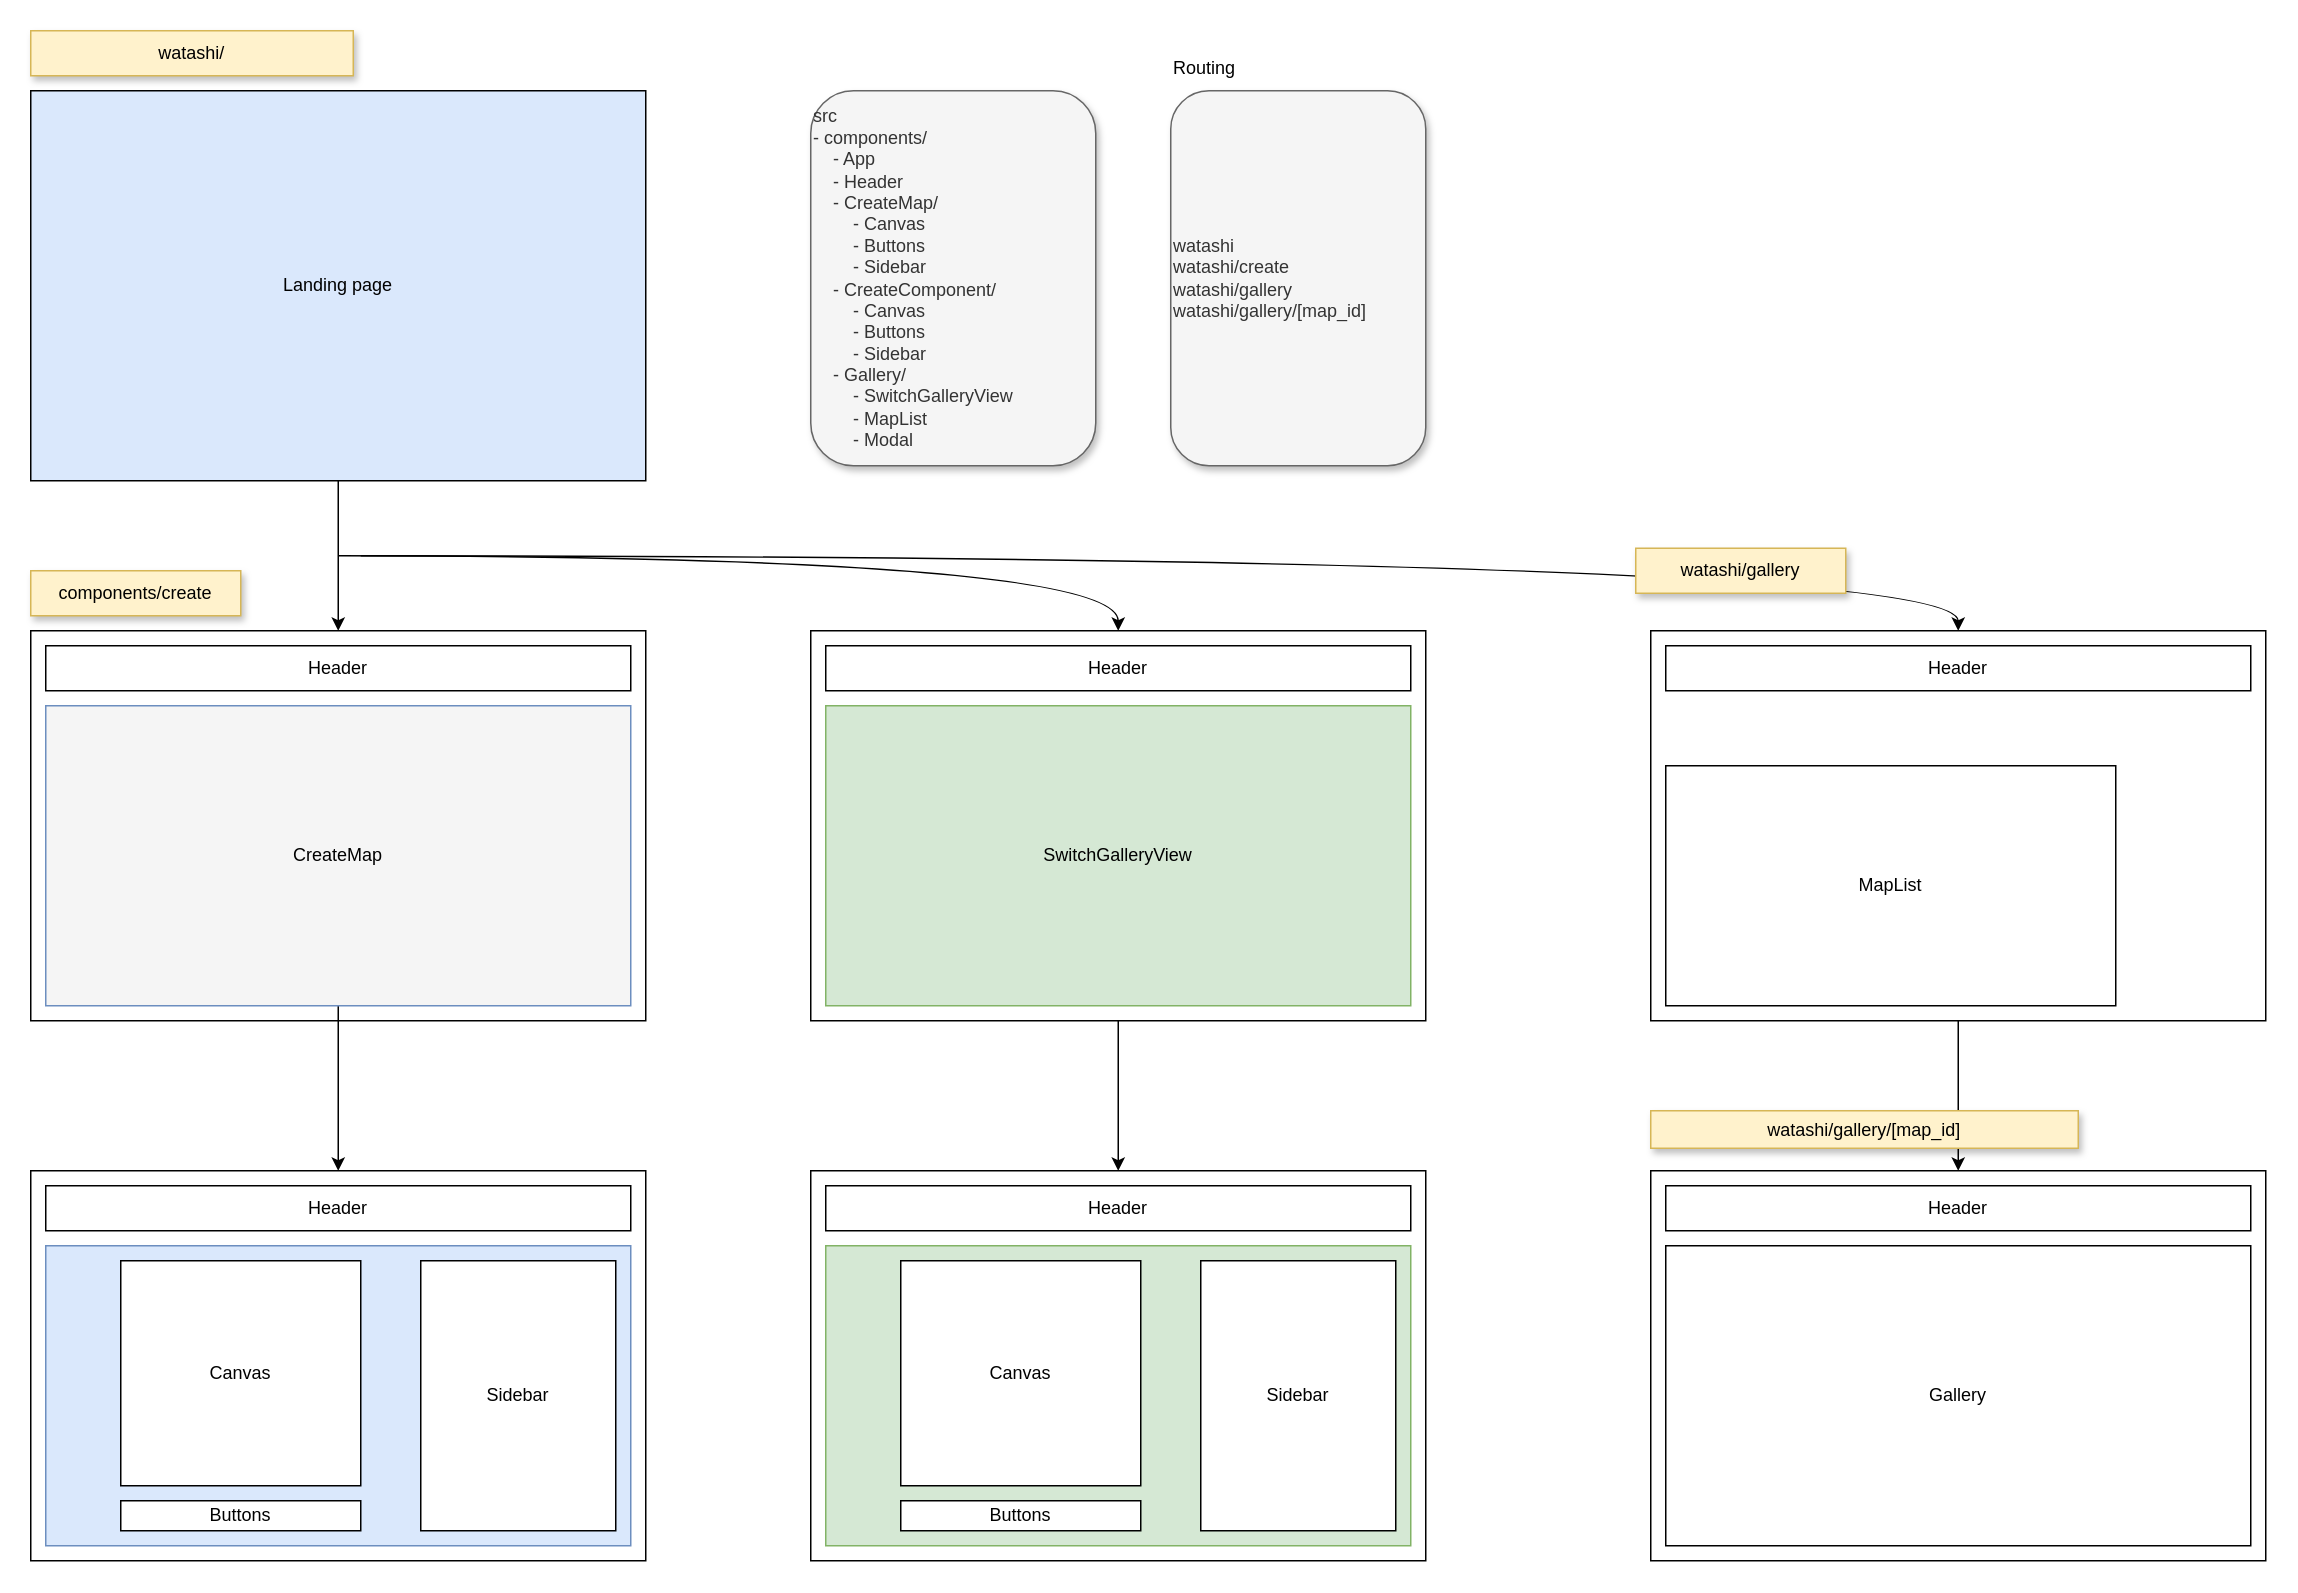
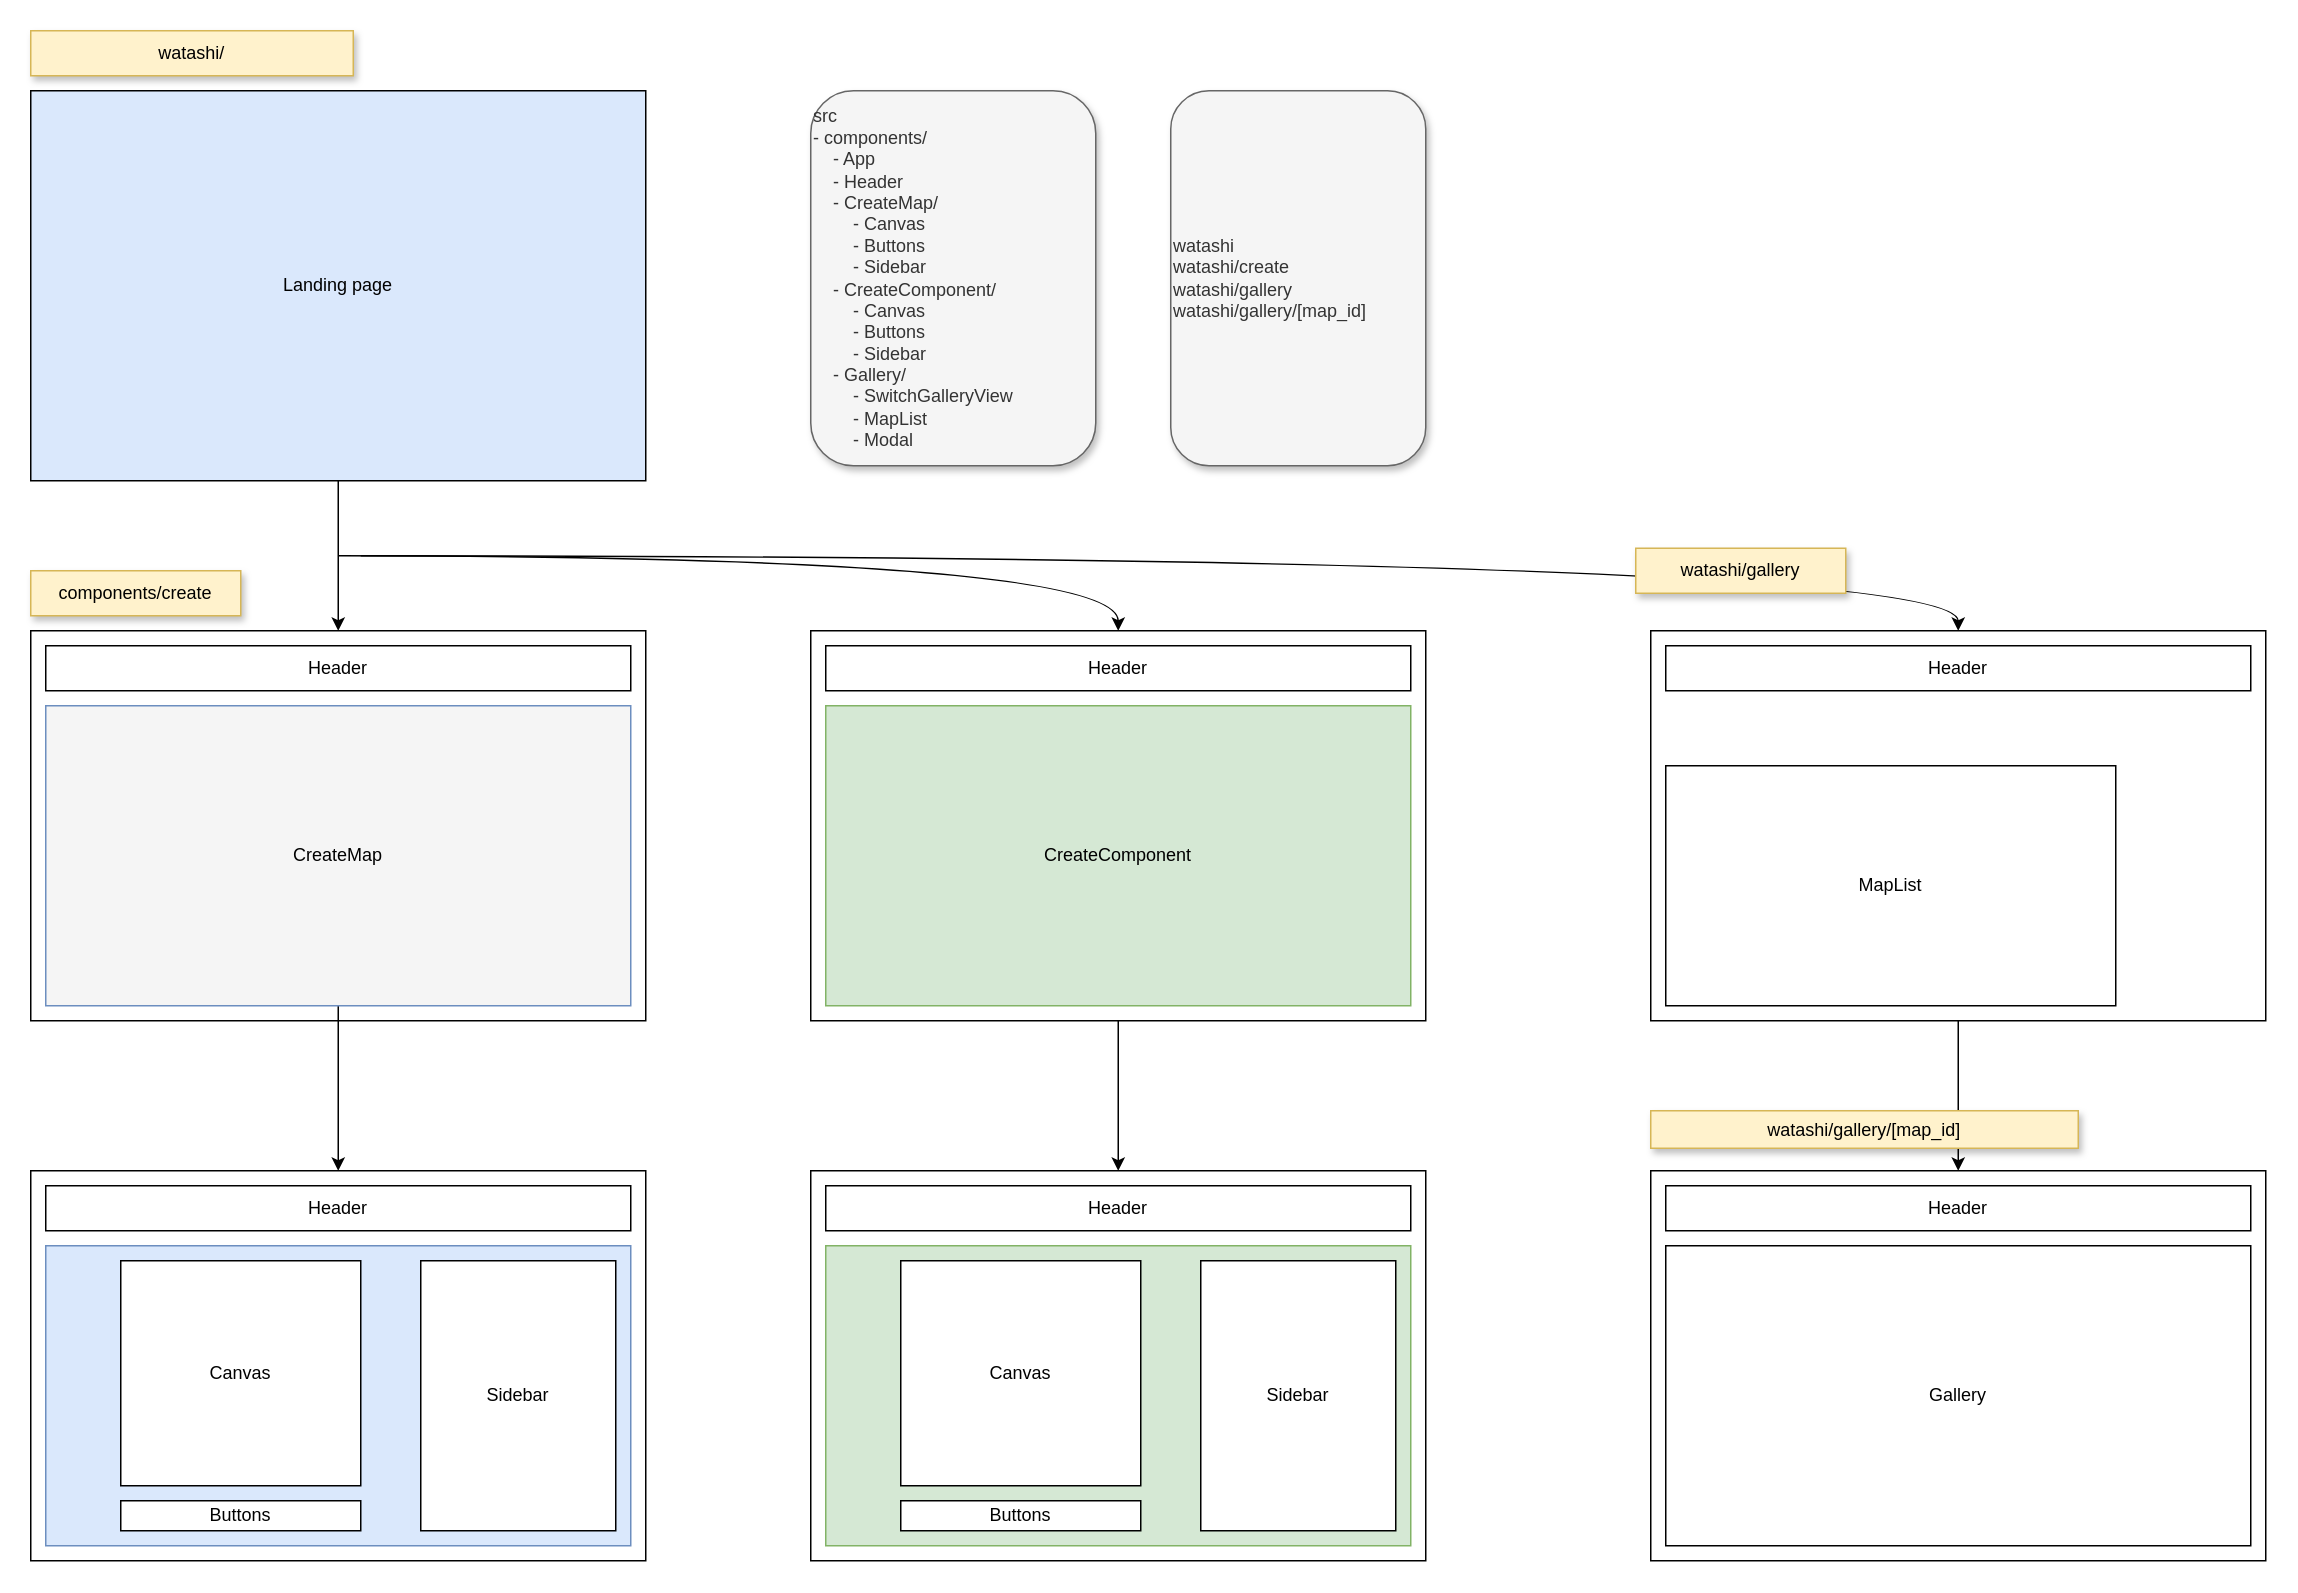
(1216, 68) -> none
(1118, 856) -> (1118, 856)
